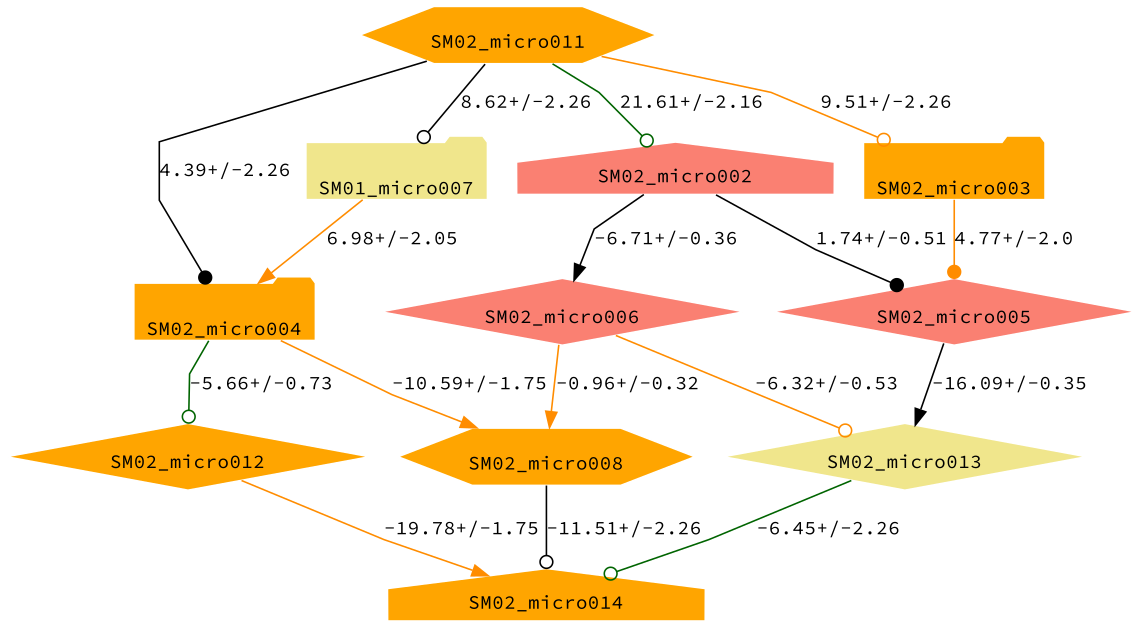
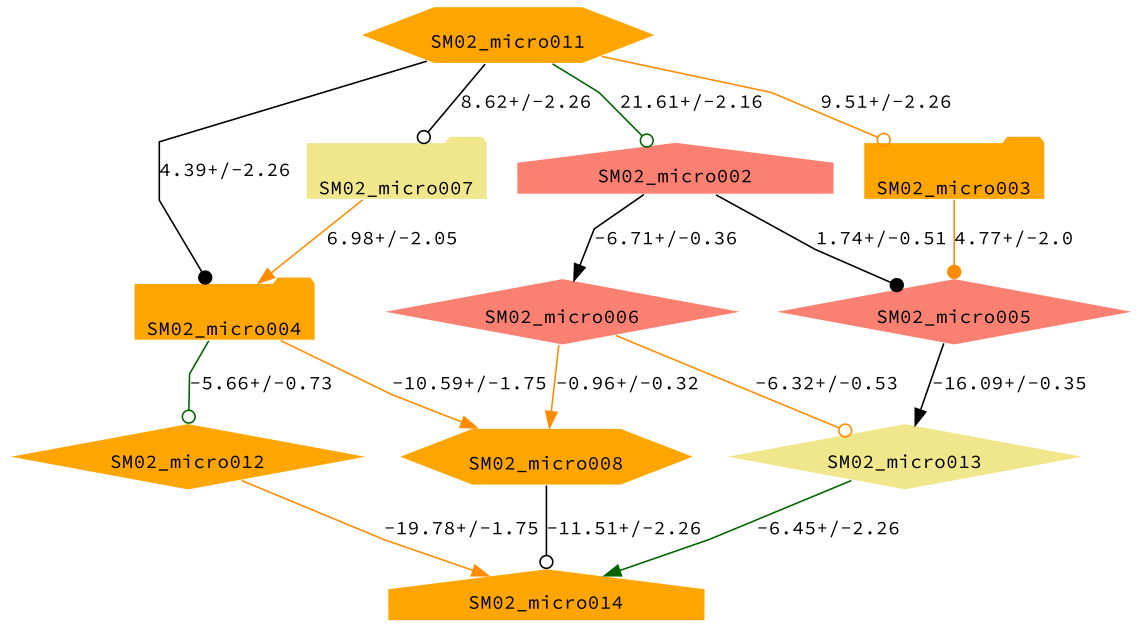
(397, 171) -> (397, 171)
(735, 529) -> (737, 528)
